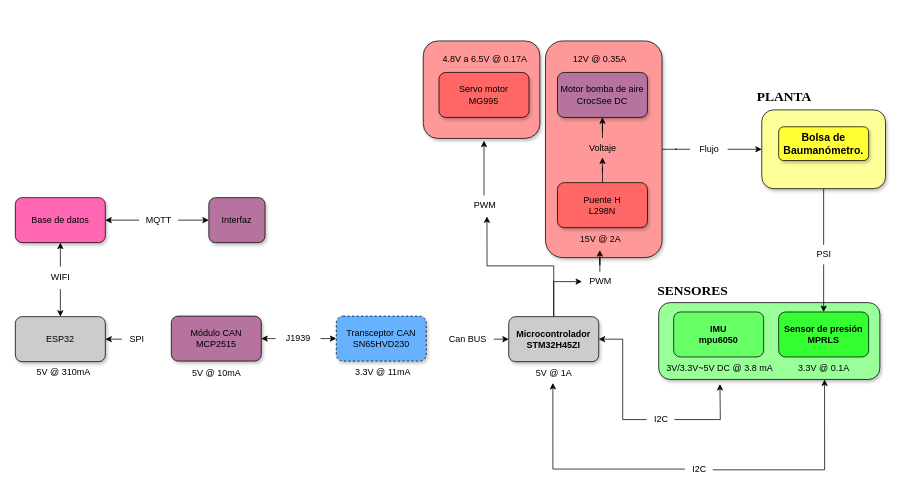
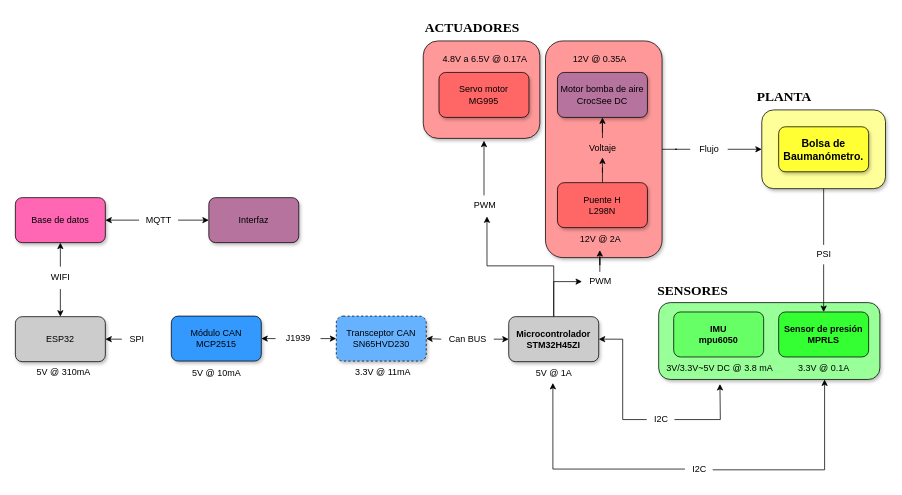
none -> (472, 28)
(824, 144) -> (824, 149)
(237, 220) -> (254, 220)
(601, 239) -> (601, 239)
(216, 339) -> (216, 339)
none -> (432, 339)
